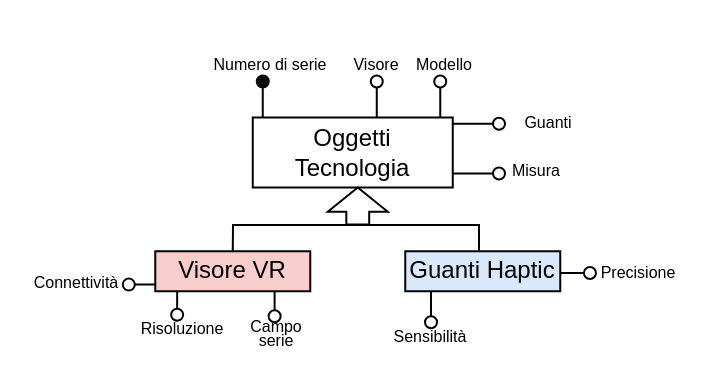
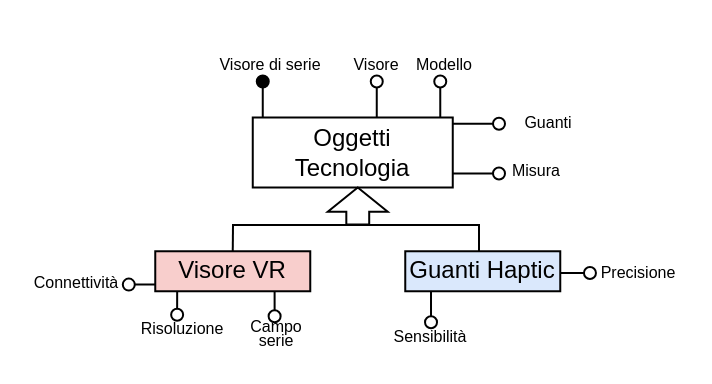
(271, 63) -> (271, 63)
